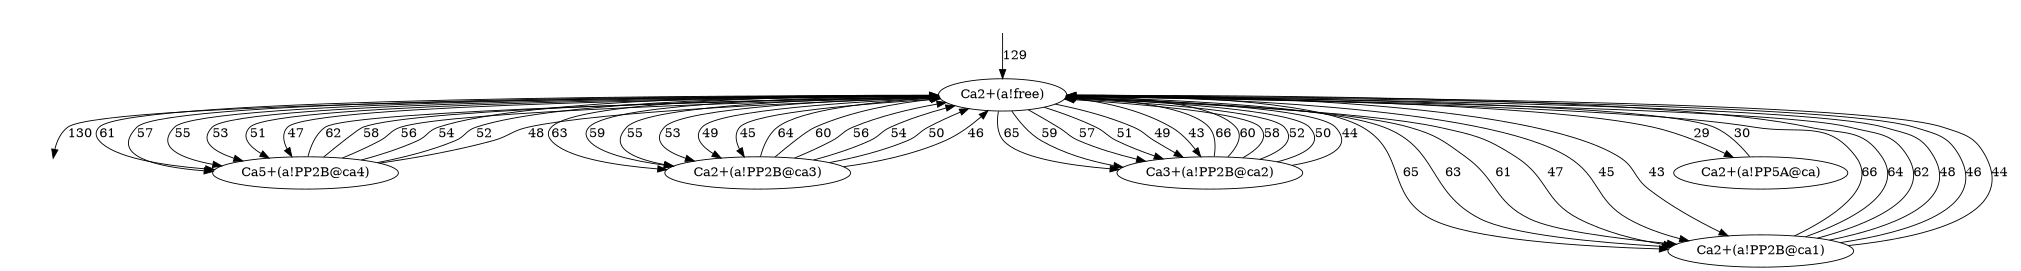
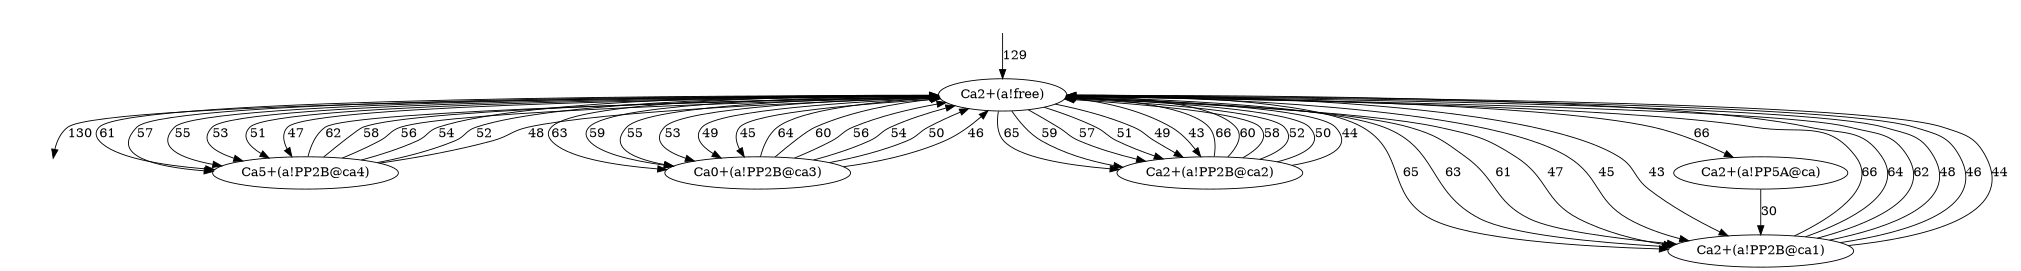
(1419, 102) -> (1761, 207)
(1702, 134) -> (1702, 134)
(758, 173) -> (758, 173)
(1210, 173) -> (1210, 173)
